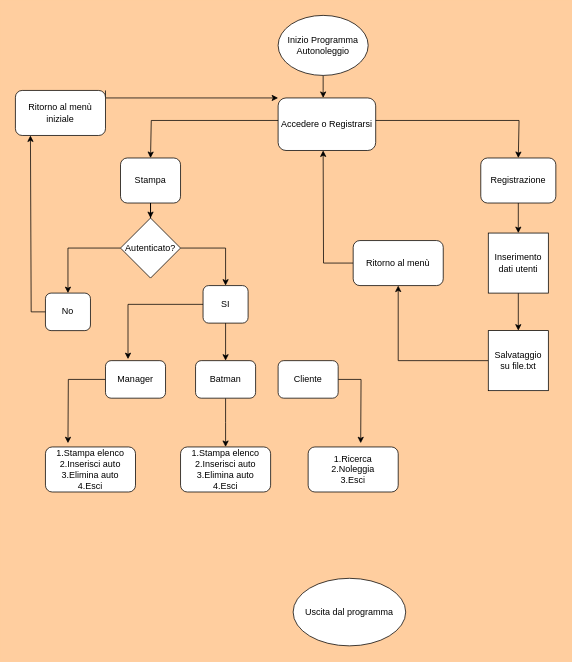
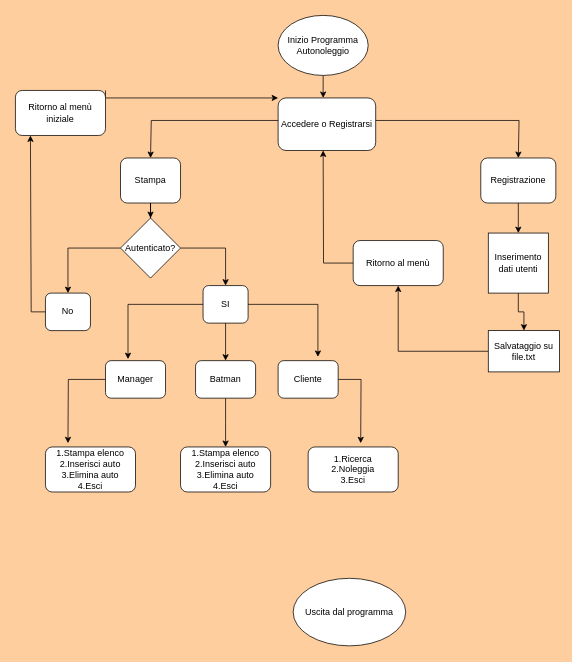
none -> (283, 304)
(518, 360) -> (524, 351)
